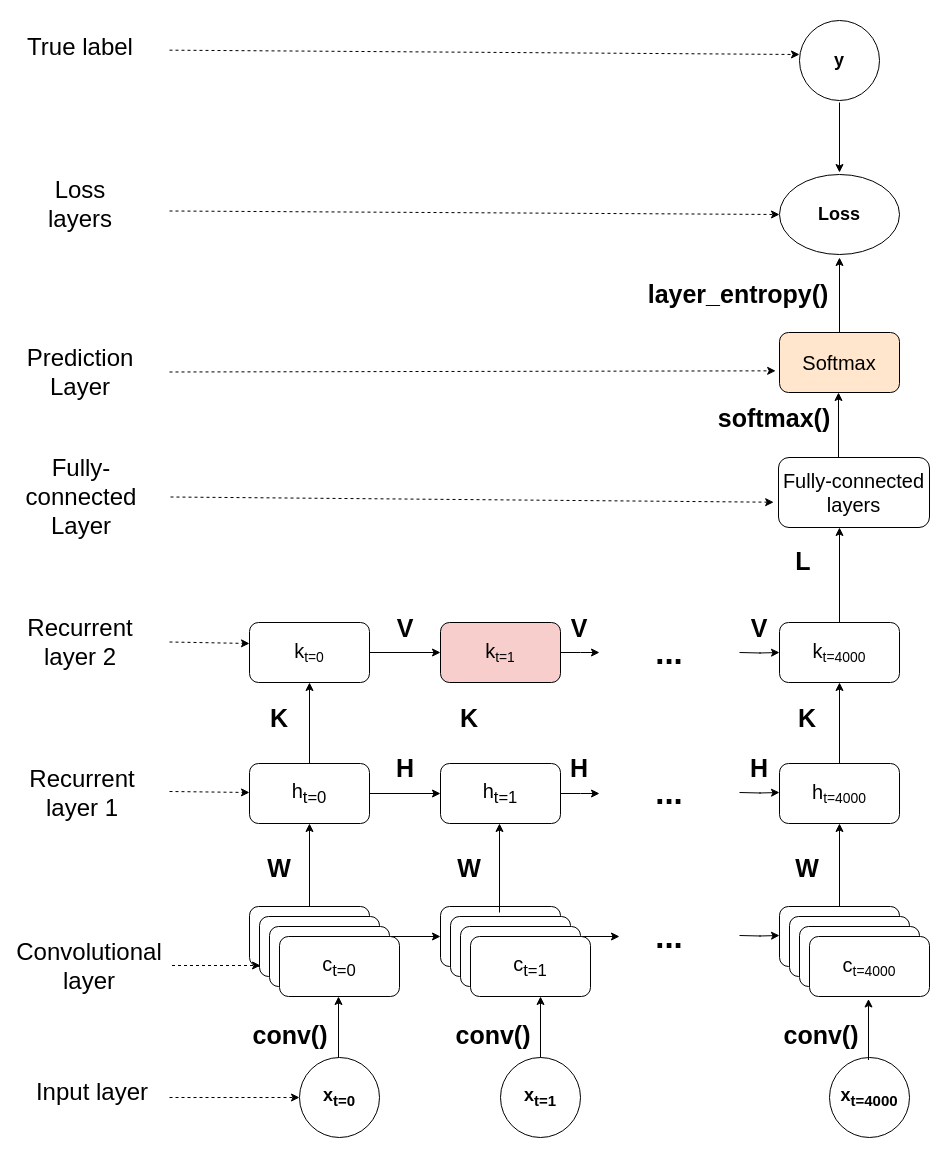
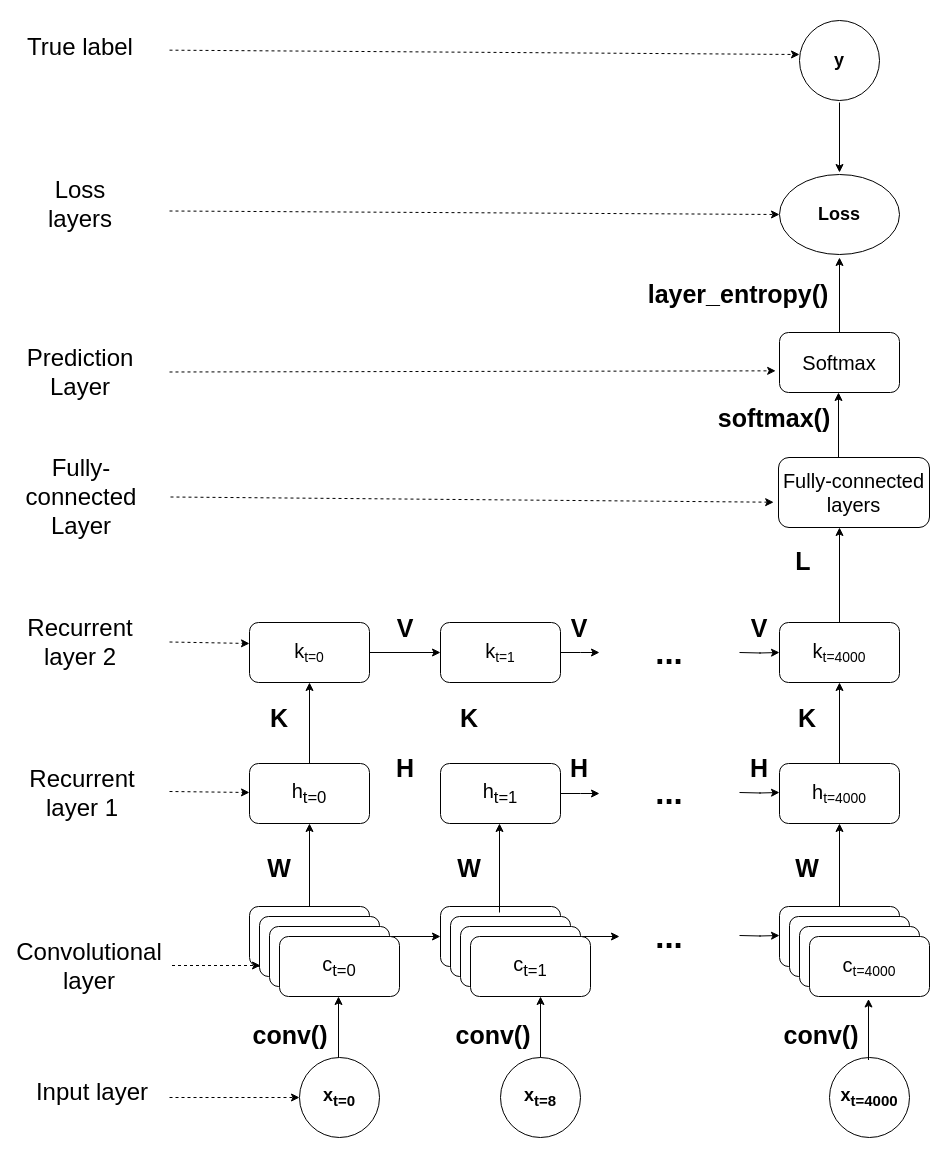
(840, 363) -> (840, 363)
(501, 653) -> (501, 653)
(402, 794) -> none
(541, 1098) -> (541, 1098)
